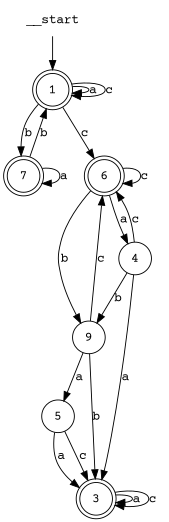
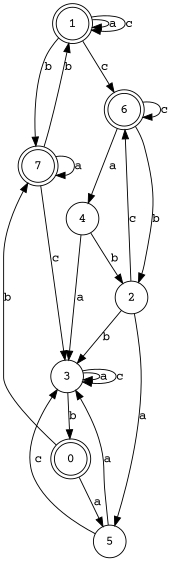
(53, 20) -> none
(130, 220) -> none
none -> (52, 268)
(89, 337) -> (132, 297)
none -> (71, 459)
(96, 499) -> (67, 376)
